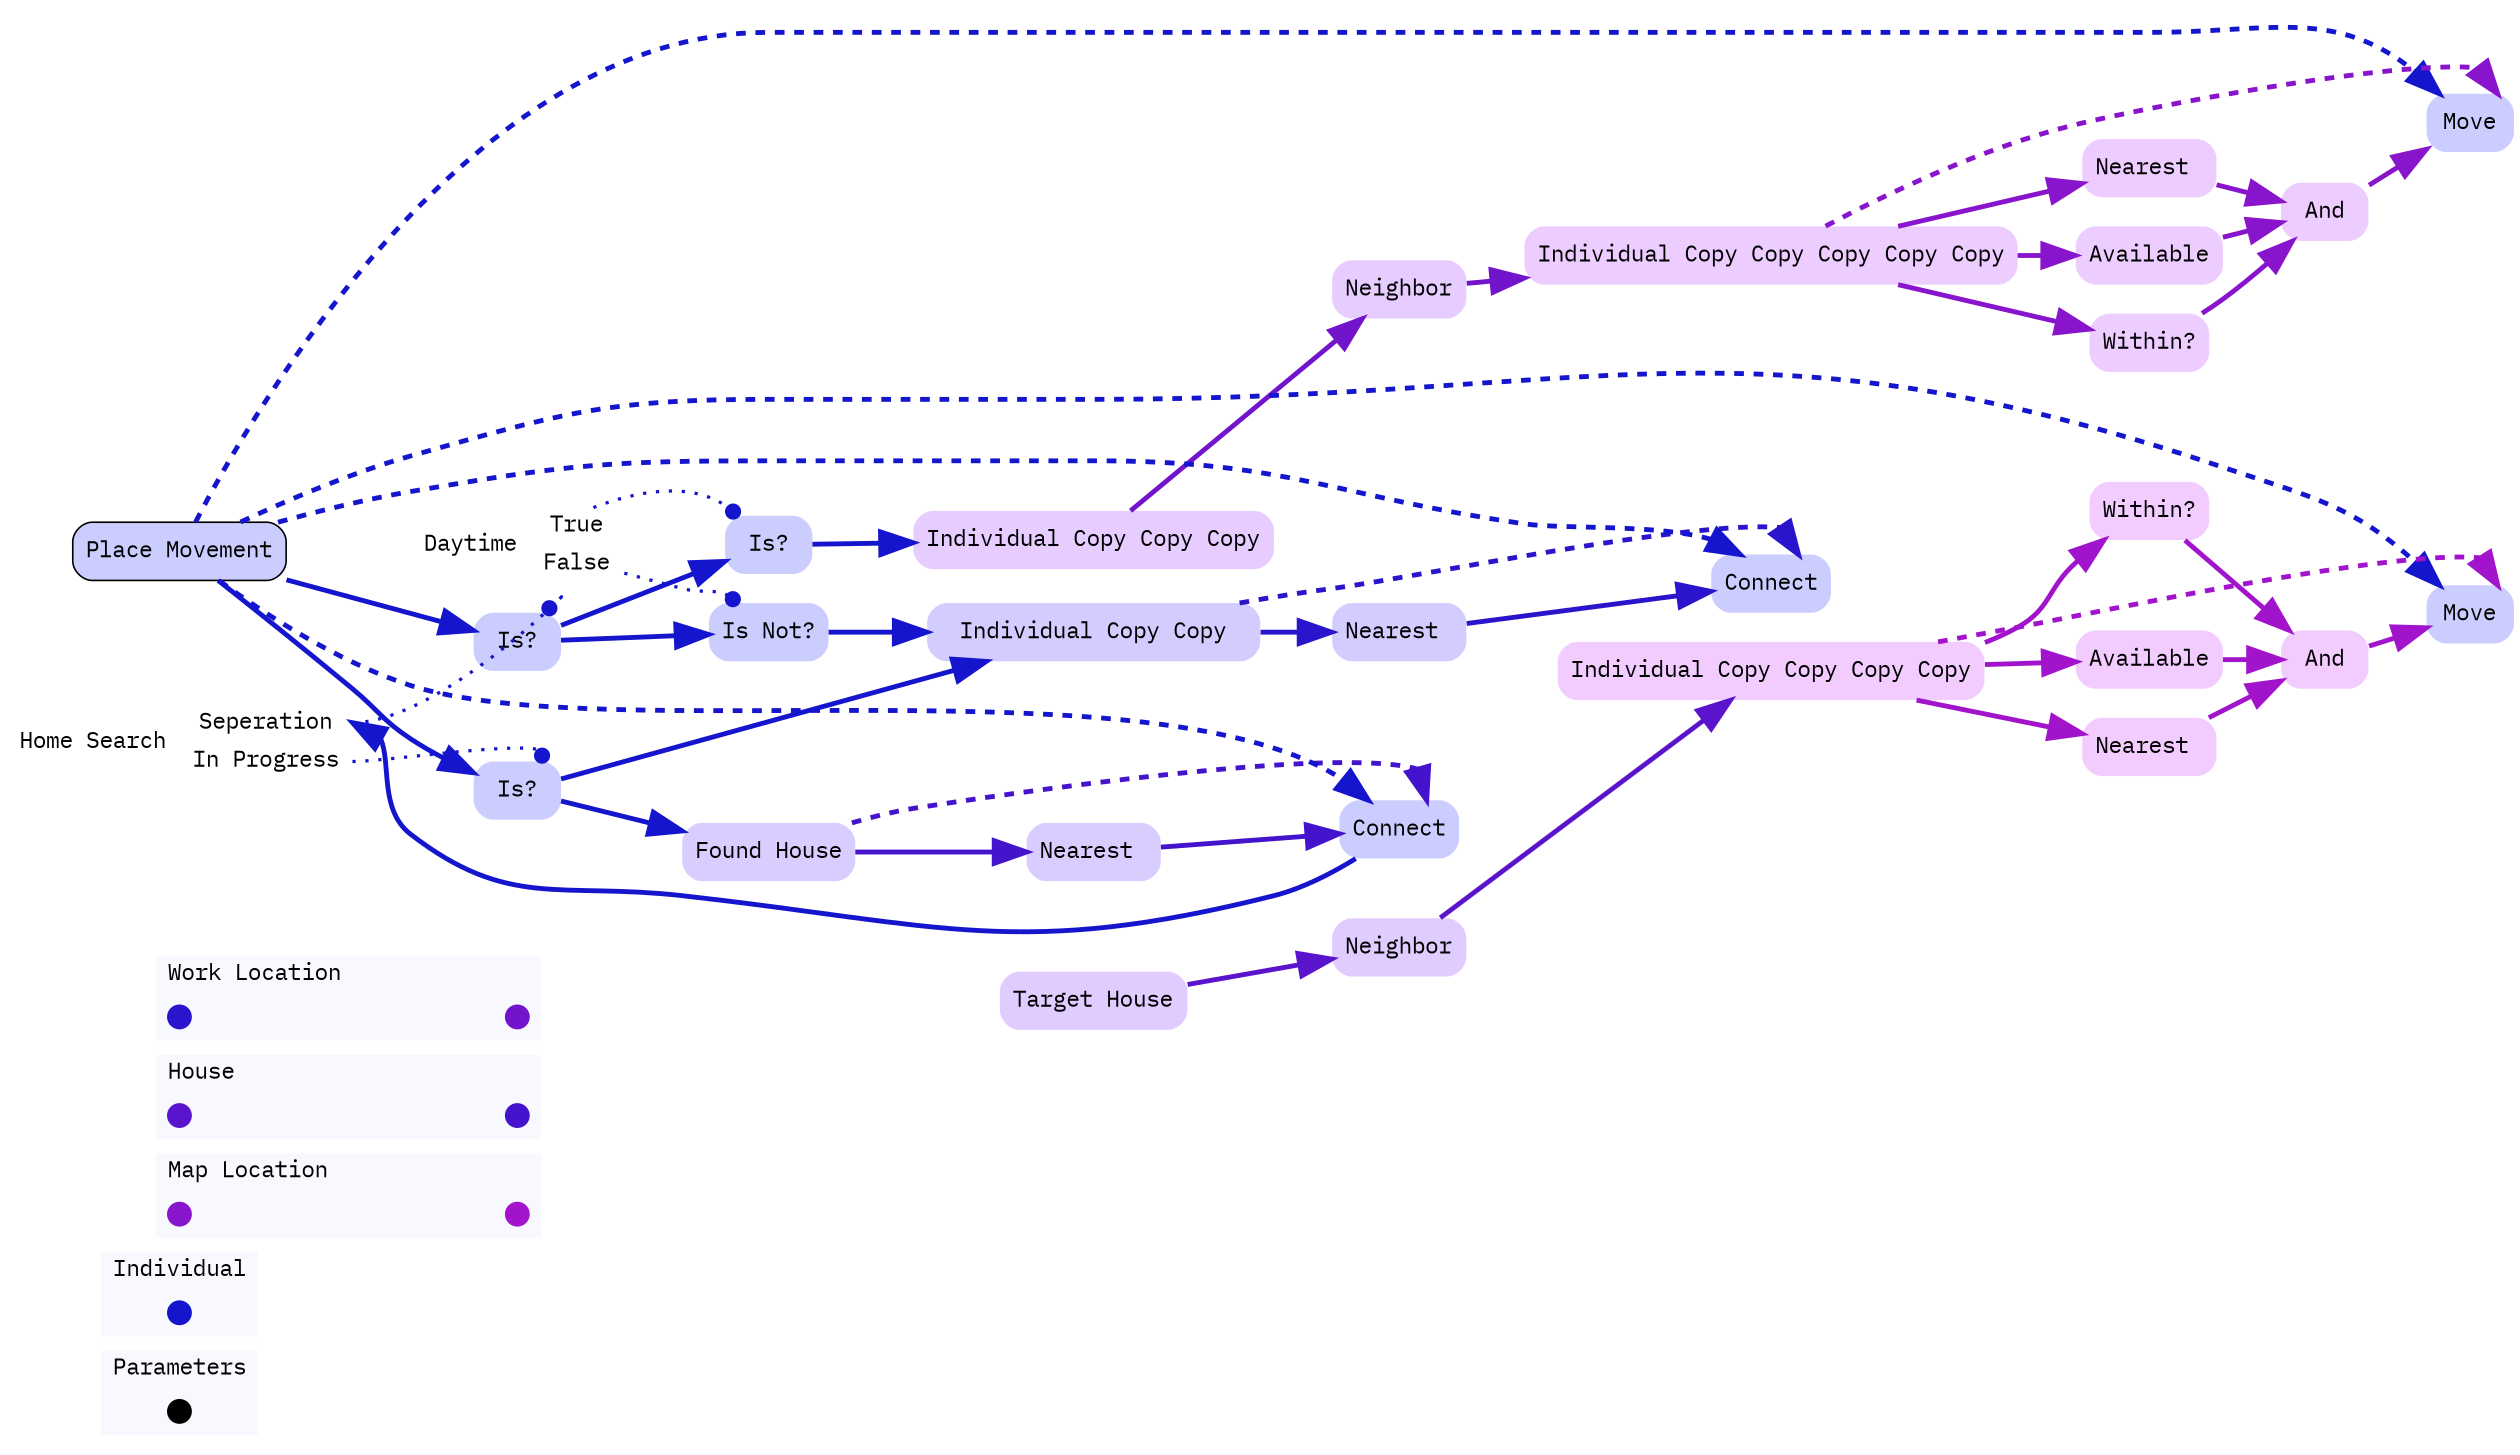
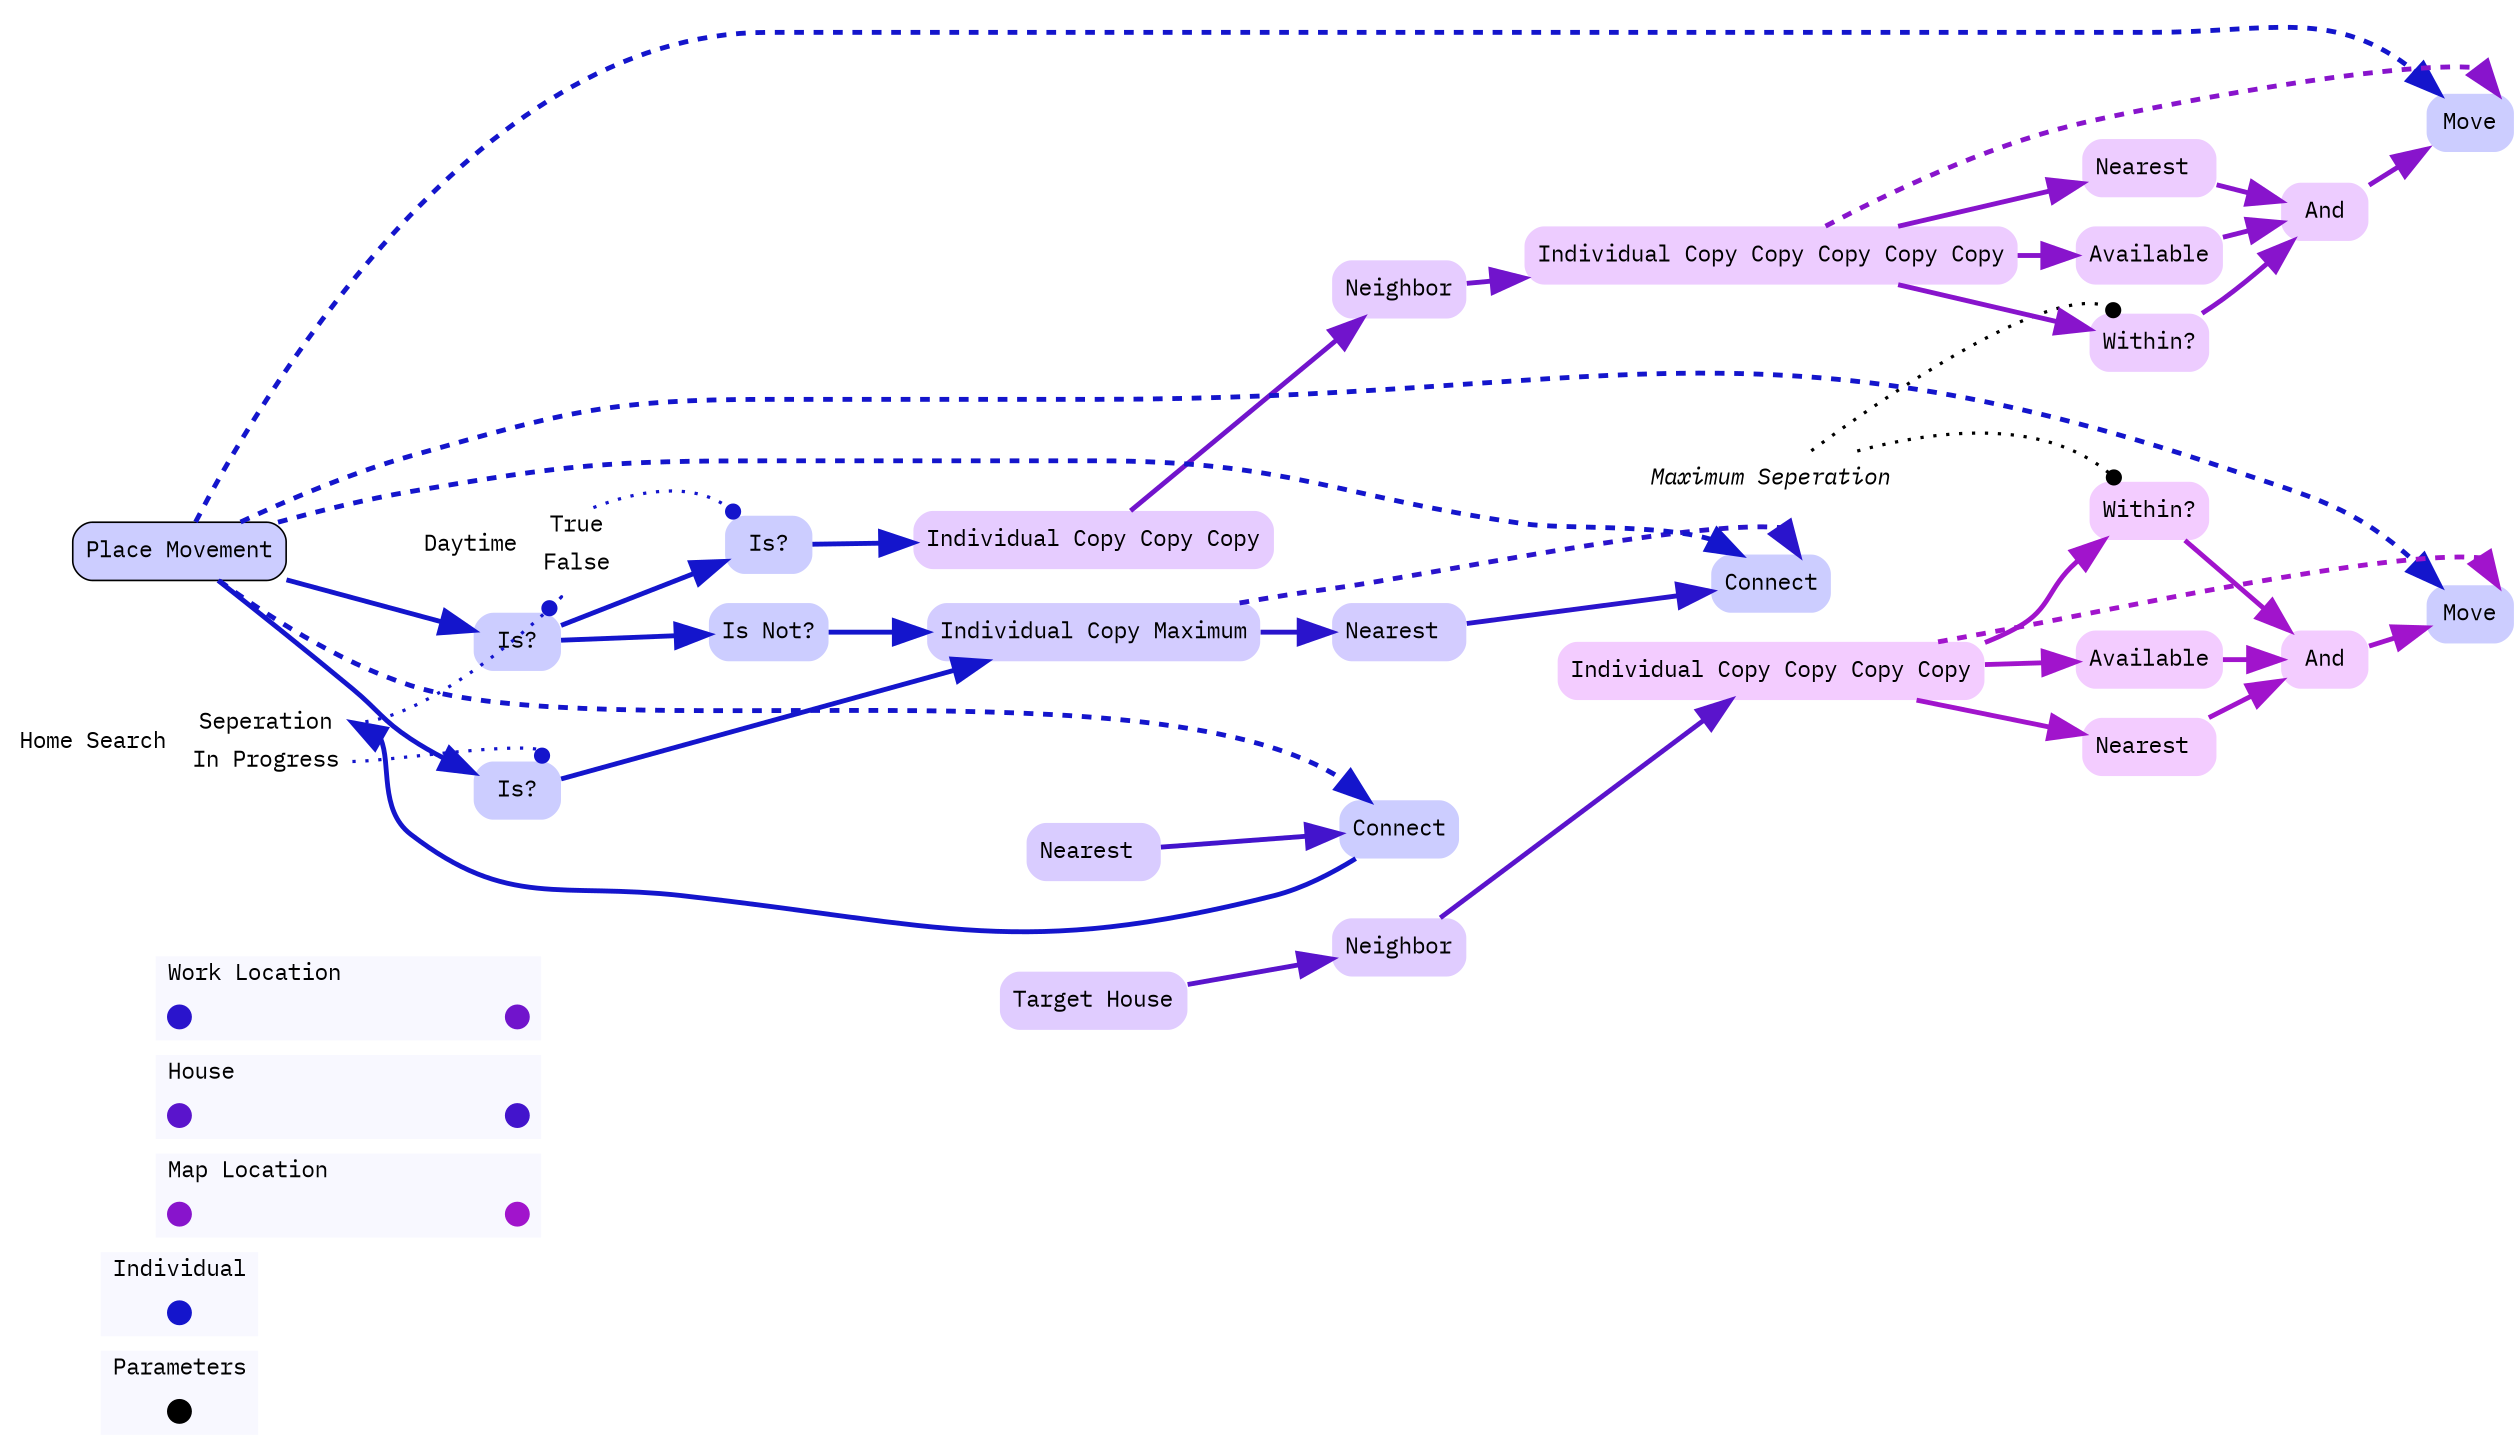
none -> (1771, 480)
(683, 589) -> none
(1094, 632) -> (1094, 632)
(769, 852) -> none
